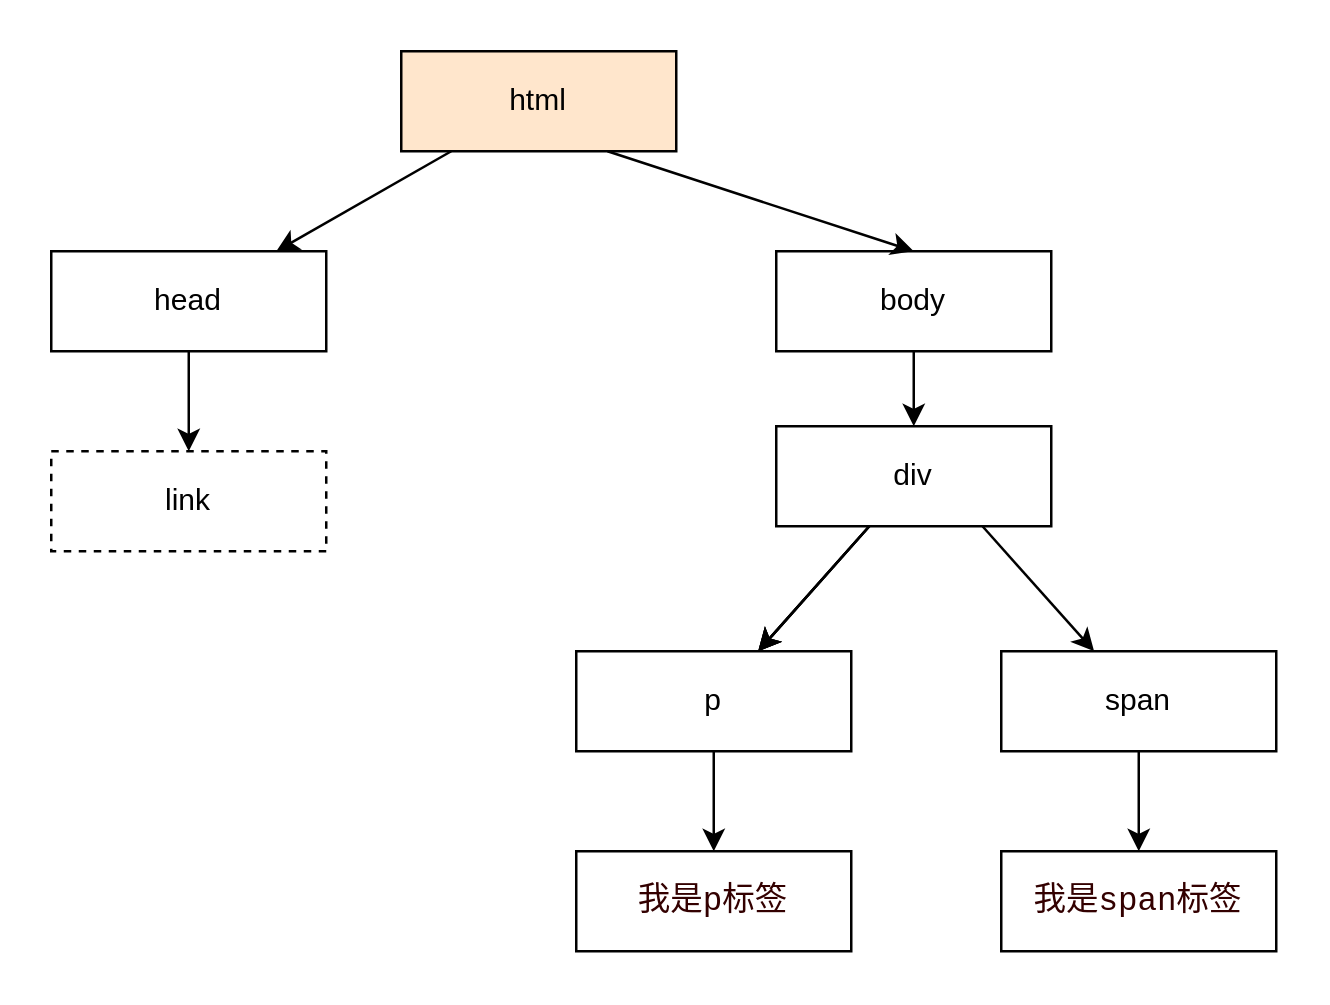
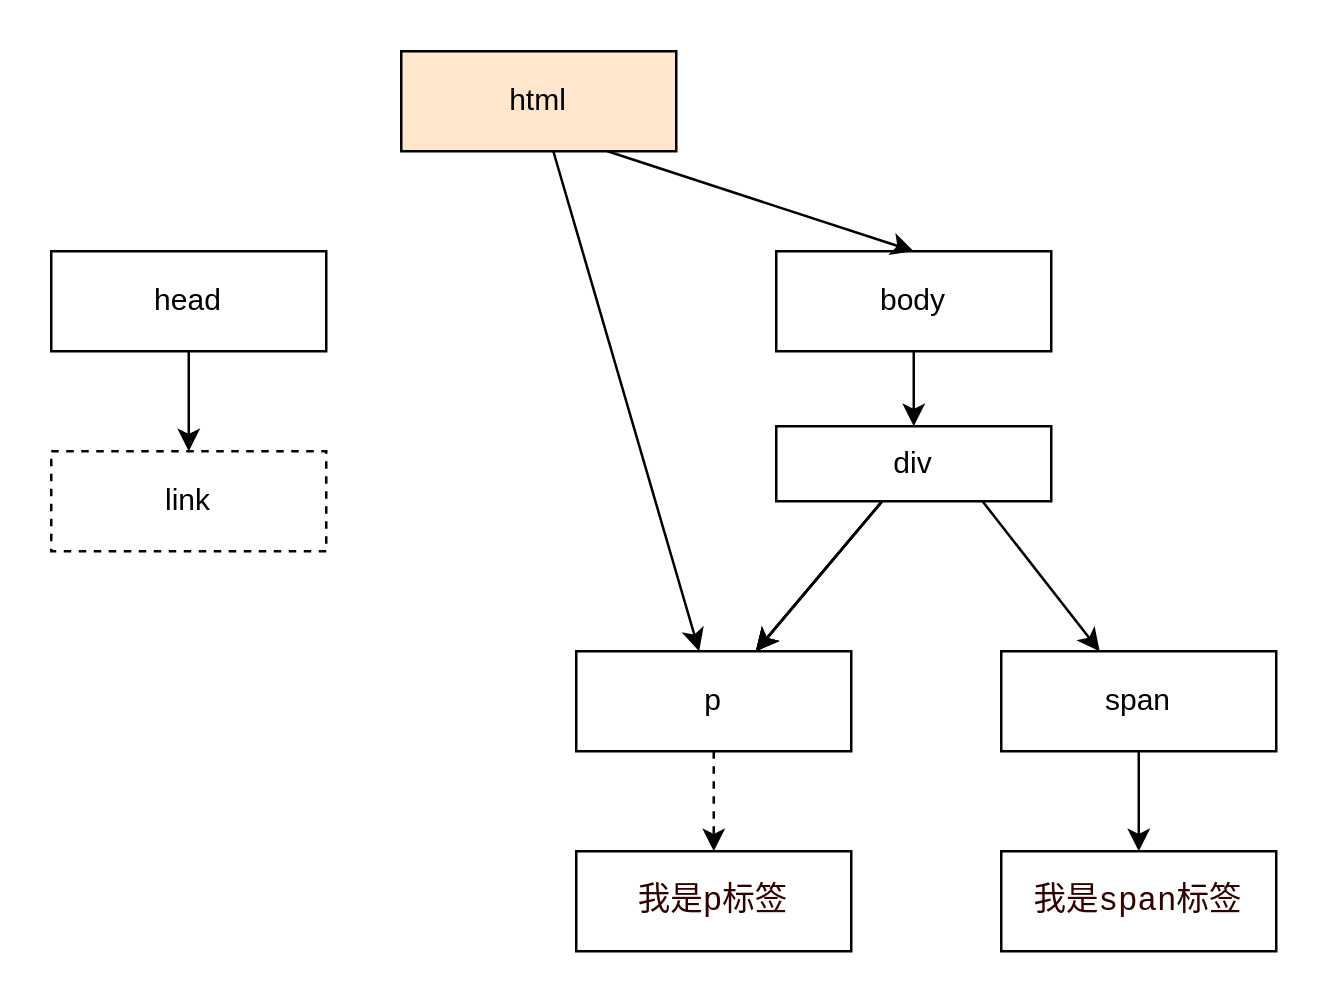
(371, 197) -> (624, 394)
(914, 476) -> (914, 464)
(714, 792) -> (714, 792)
